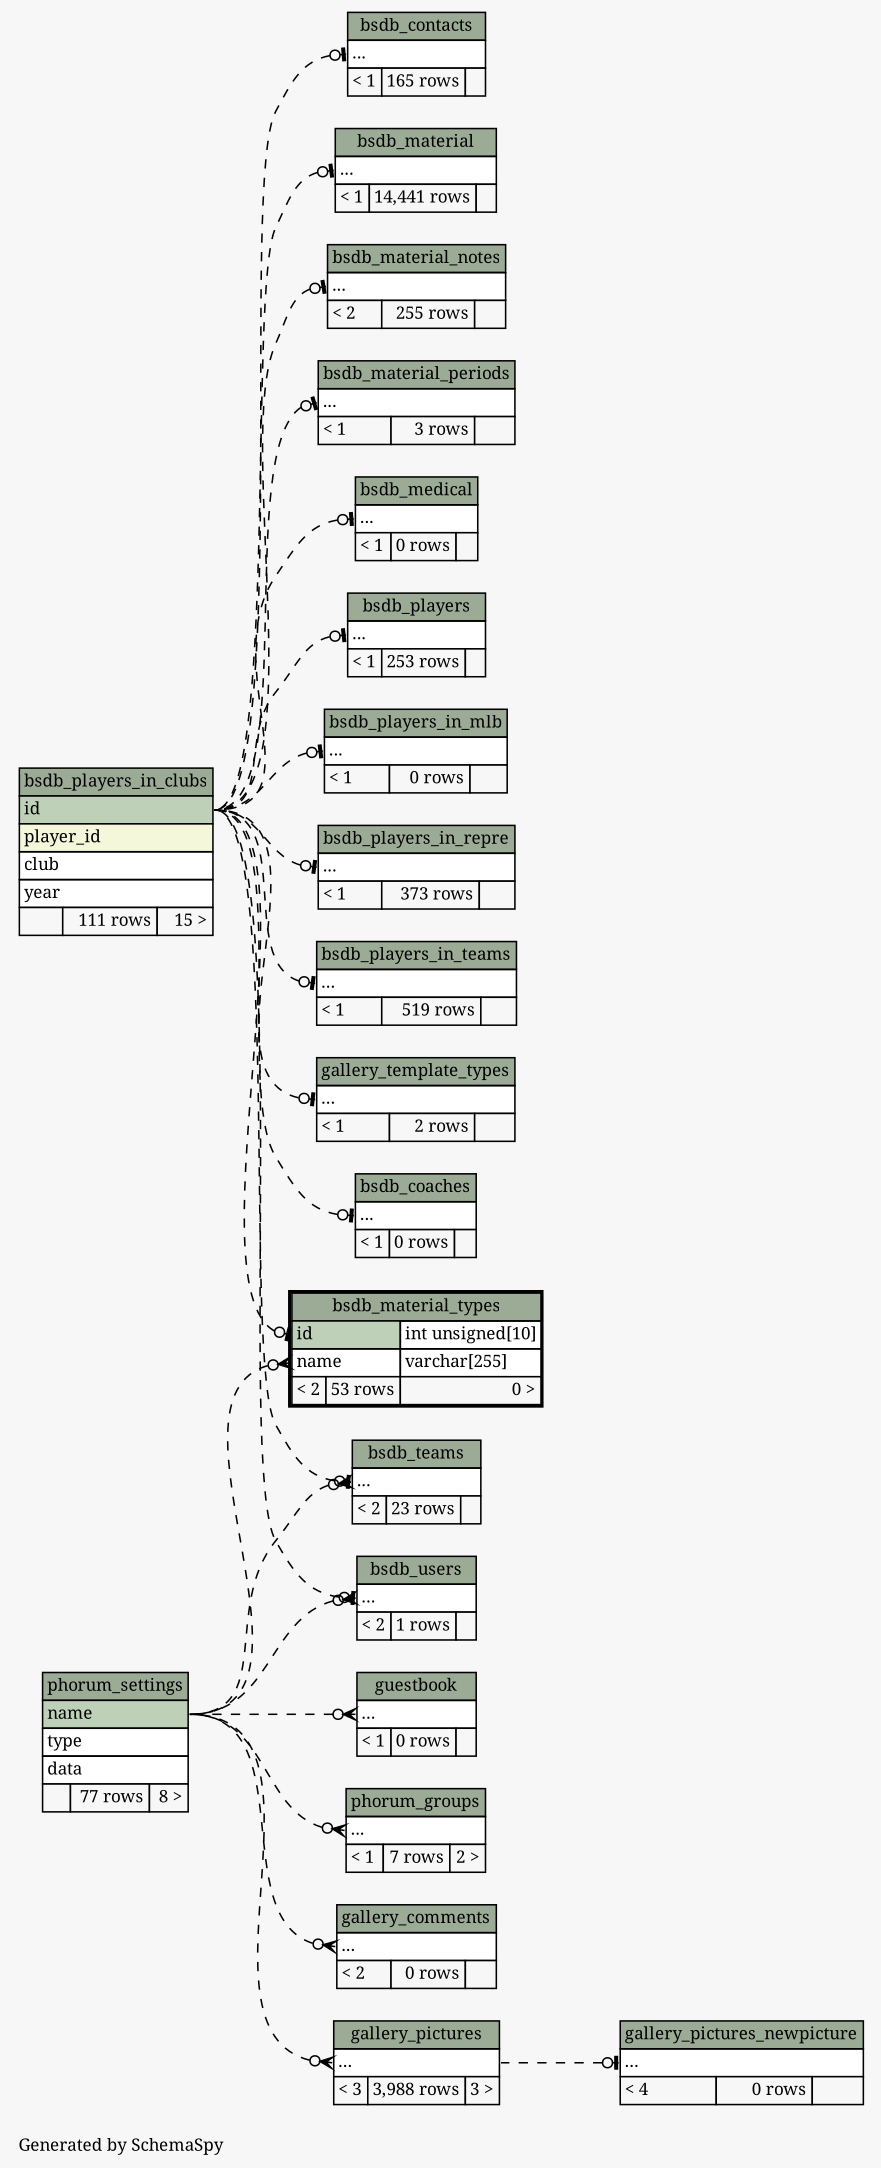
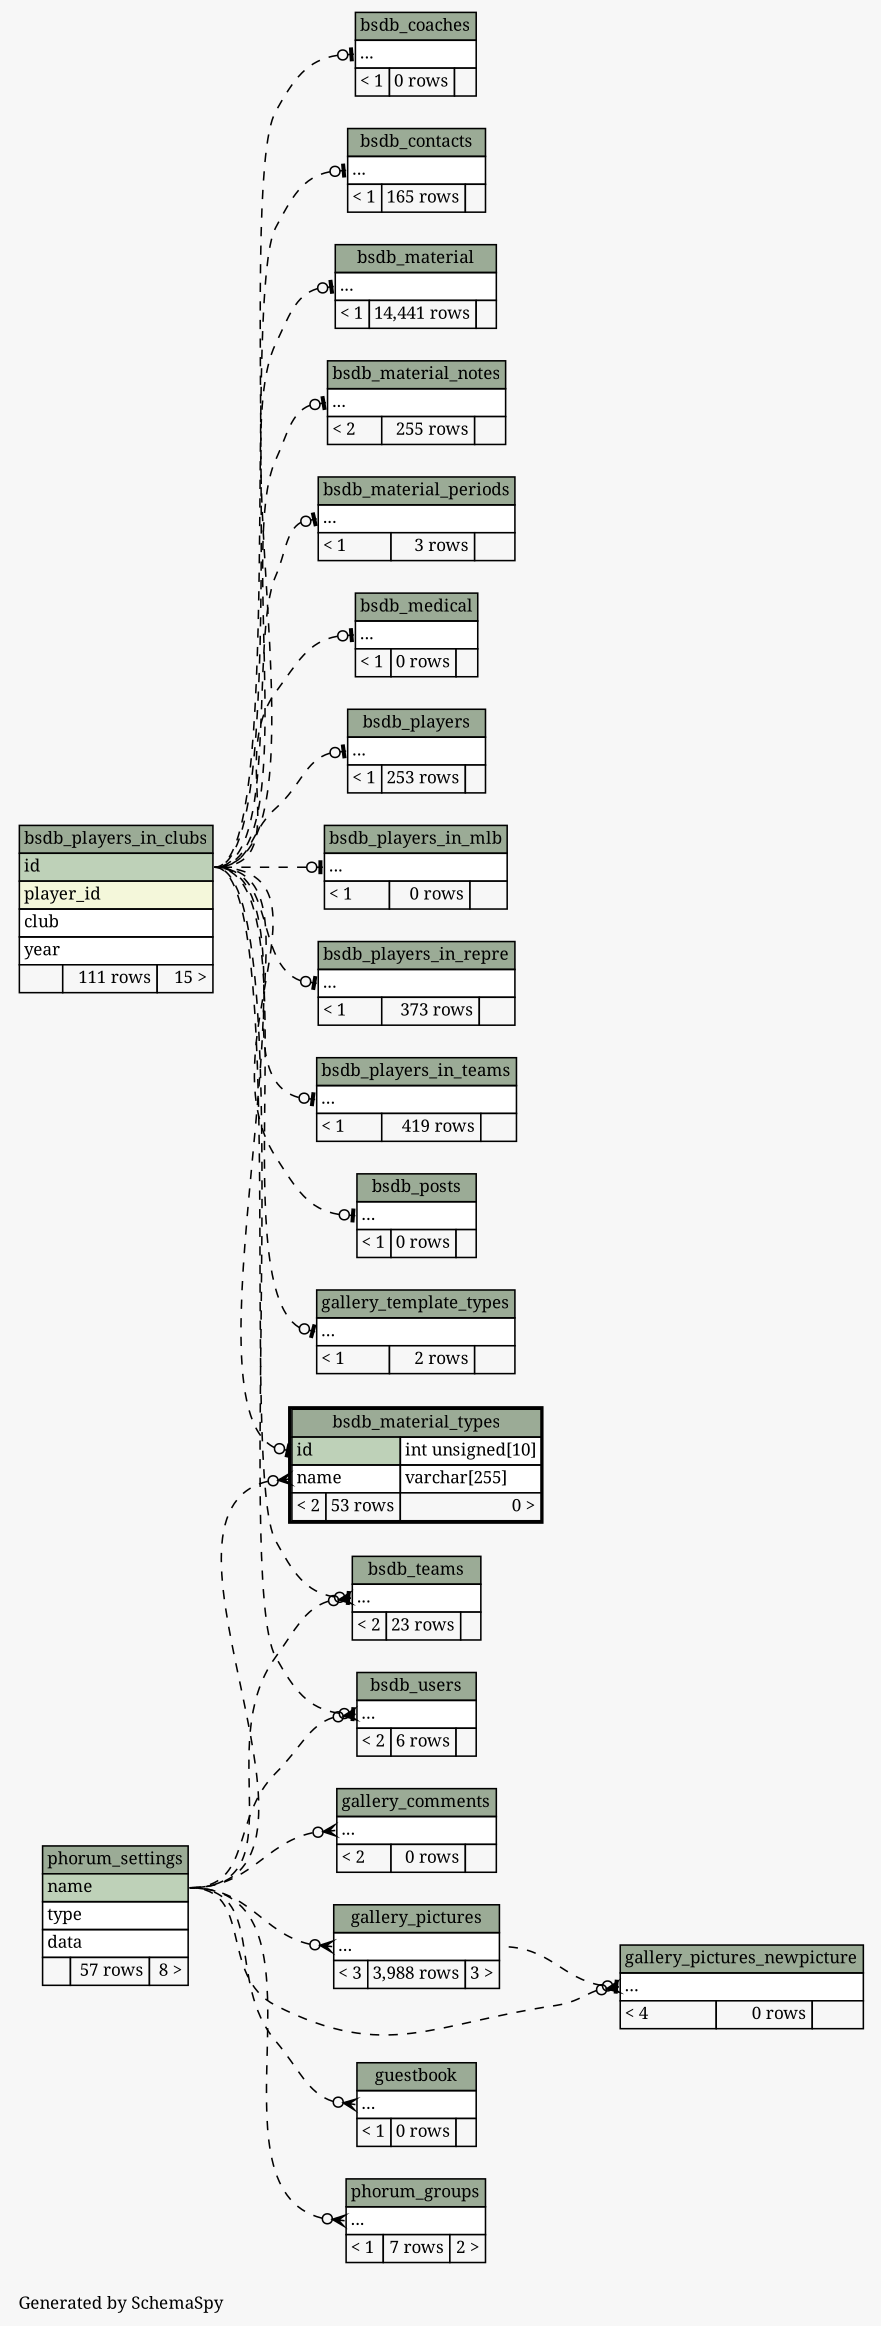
(439, 1010) -> (439, 1127)
none -> (416, 1216)
(424, 1625) -> (424, 1741)
(112, 1797) -> (112, 1971)
none -> (358, 2033)
